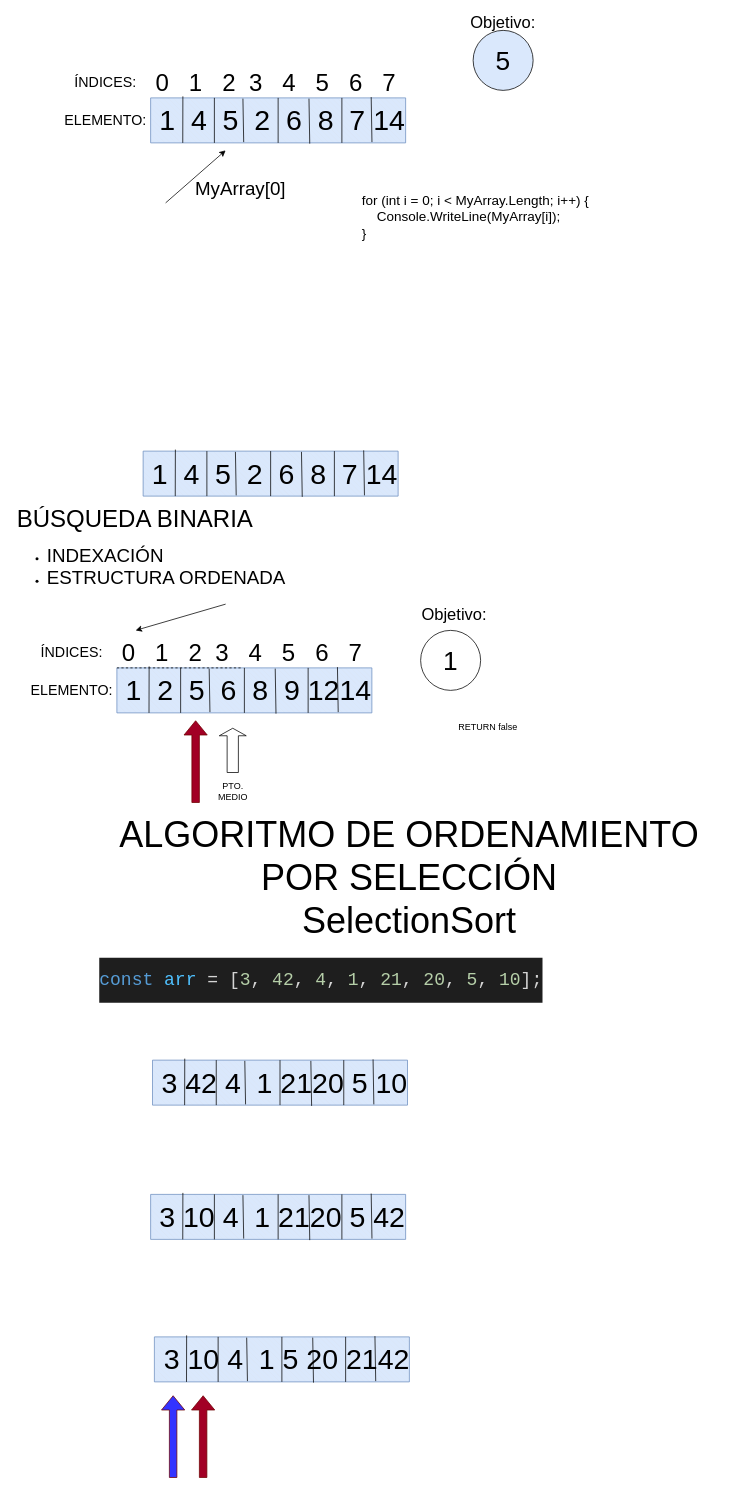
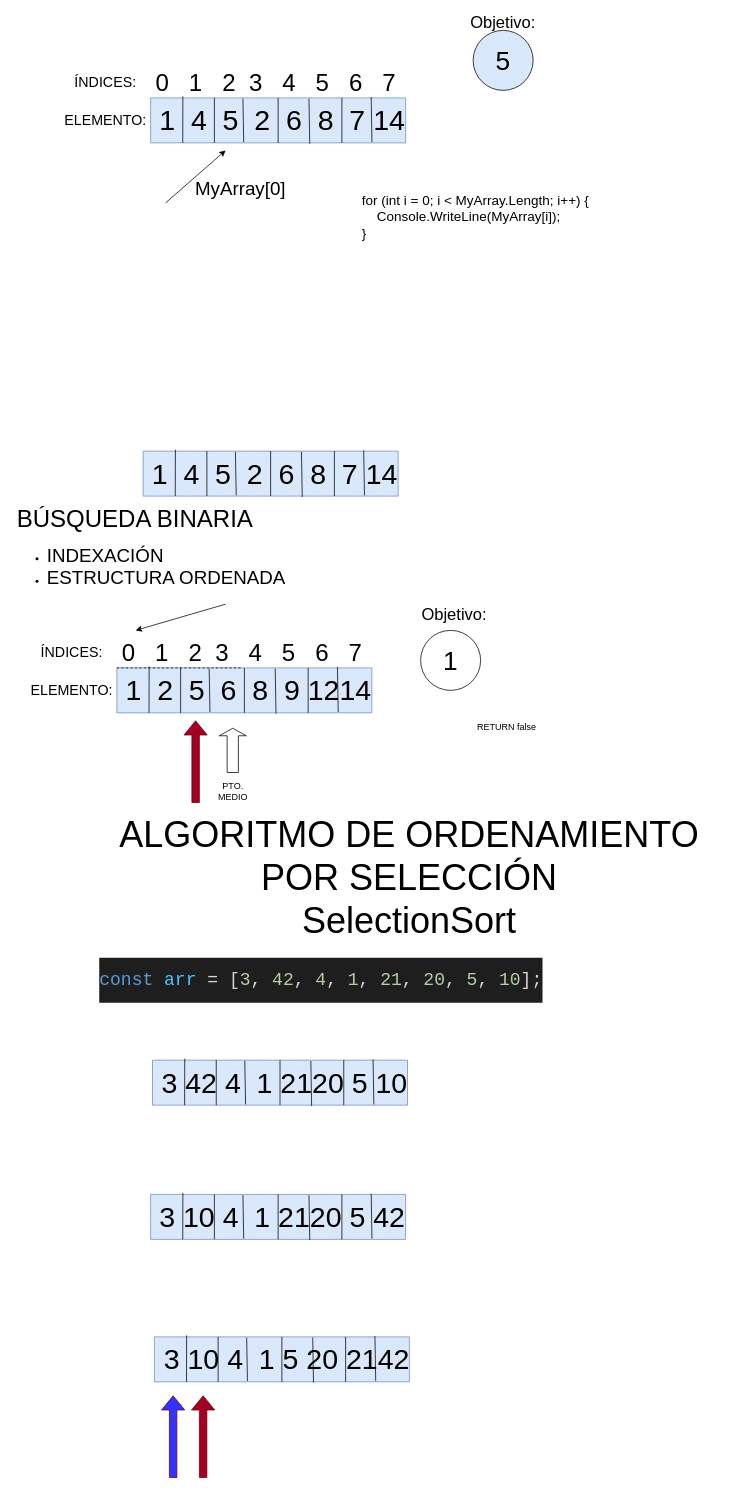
(488, 727) -> (507, 727)
